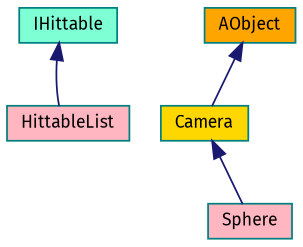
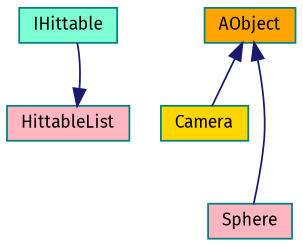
(57, 83) -> (80, 66)
(231, 180) -> (265, 132)
